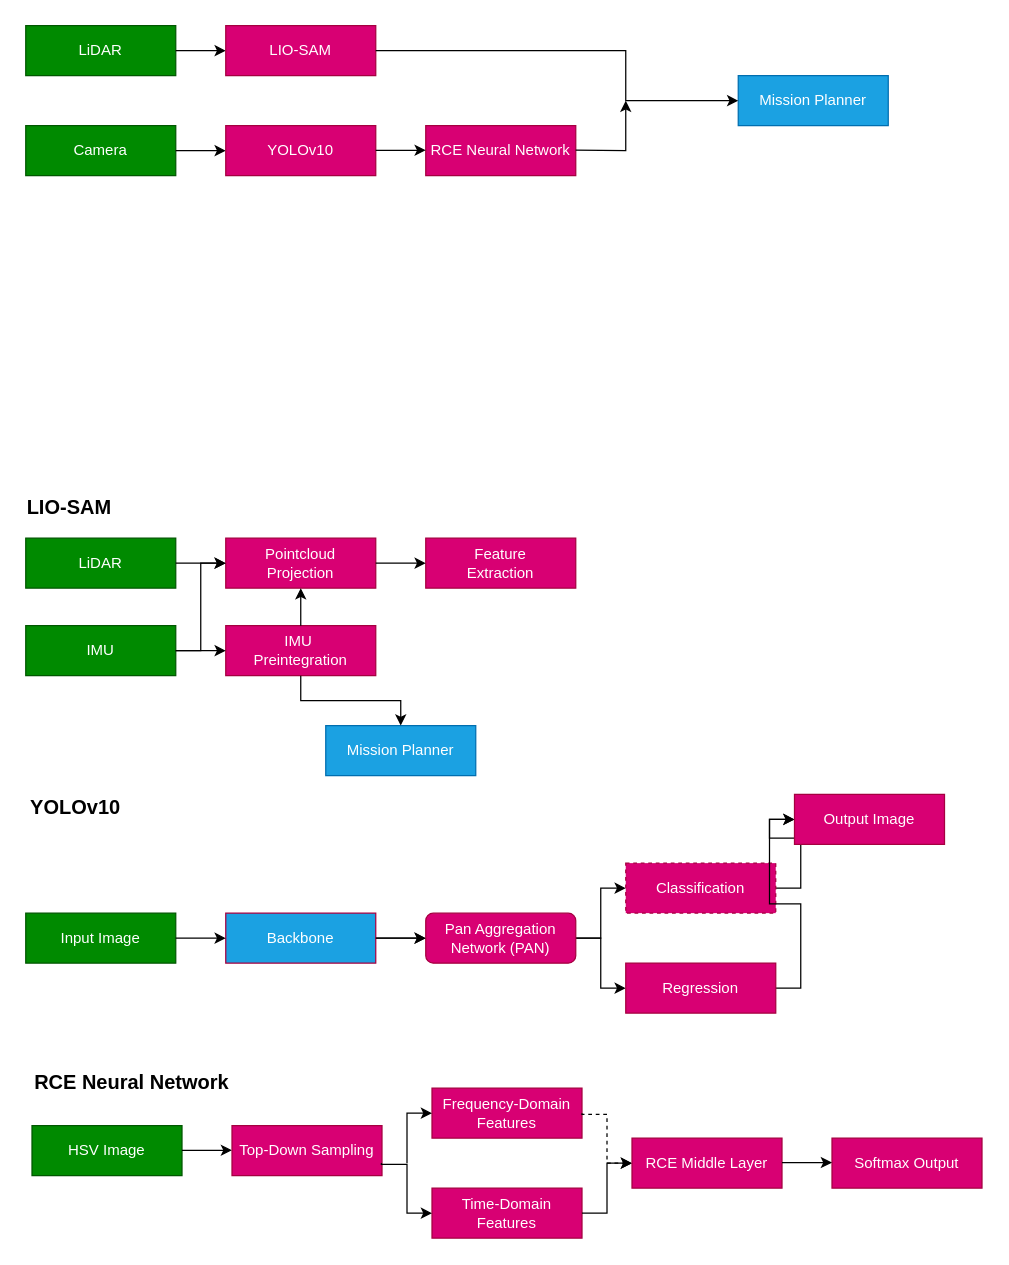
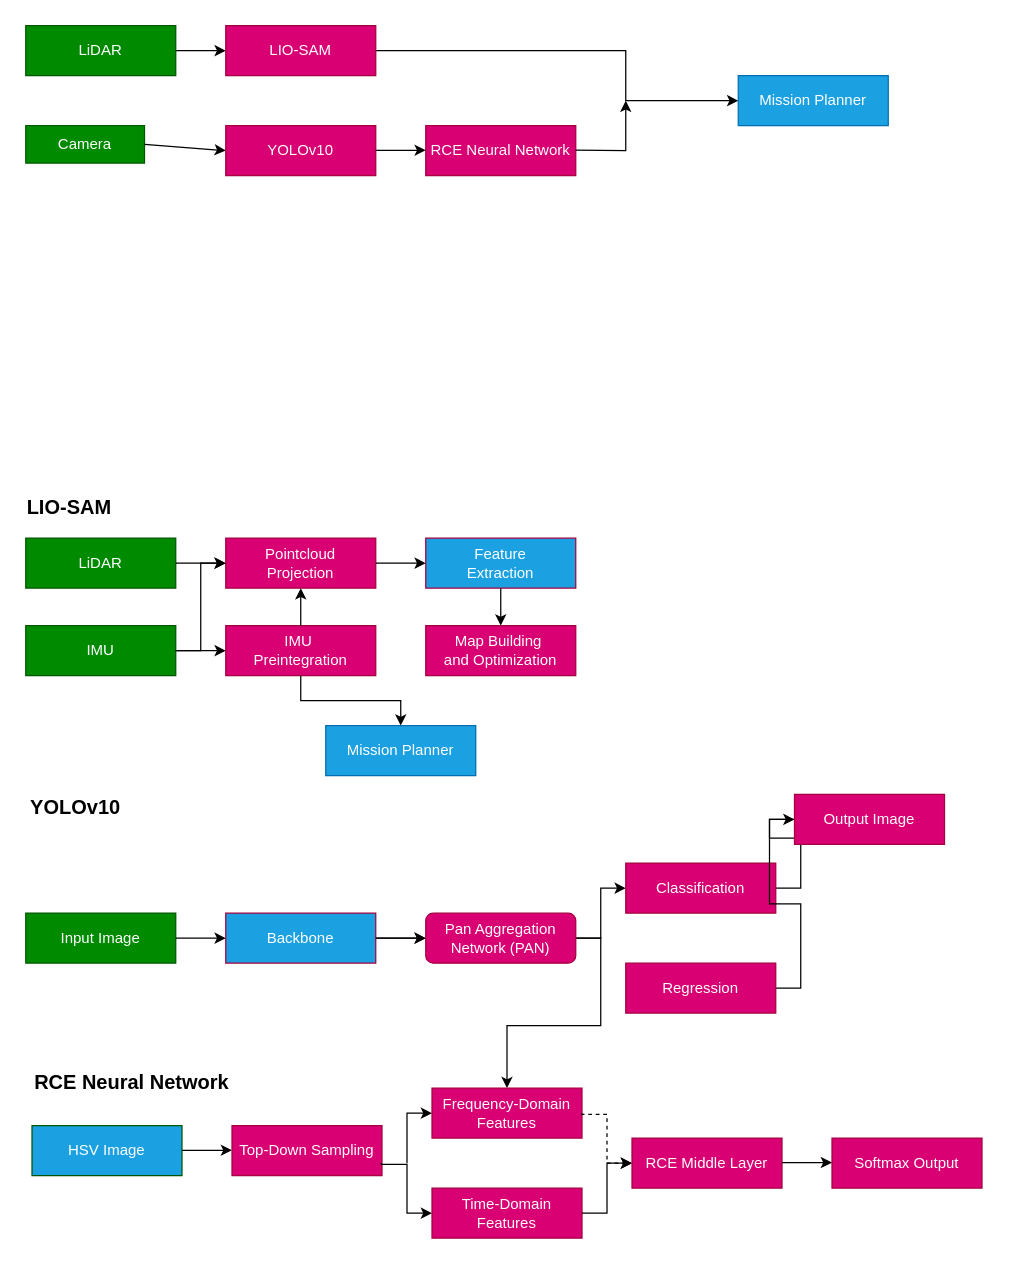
(101, 151) -> (85, 144)
(501, 563) -> (501, 563)
none -> (501, 602)
none -> (501, 651)
(769, 862) -> (769, 862)
(701, 888) -> (701, 888)
(608, 988) -> (547, 1026)
(107, 1151) -> (107, 1151)
